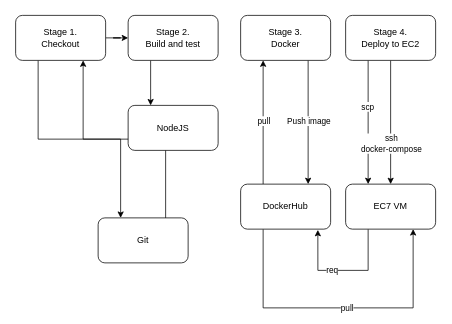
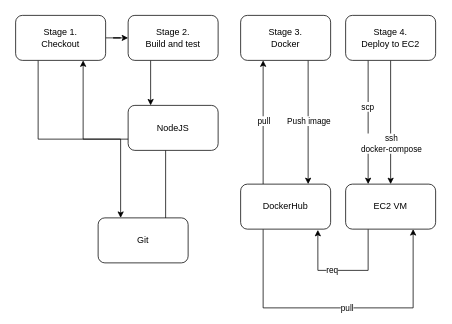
(390, 207) -> (390, 207)
